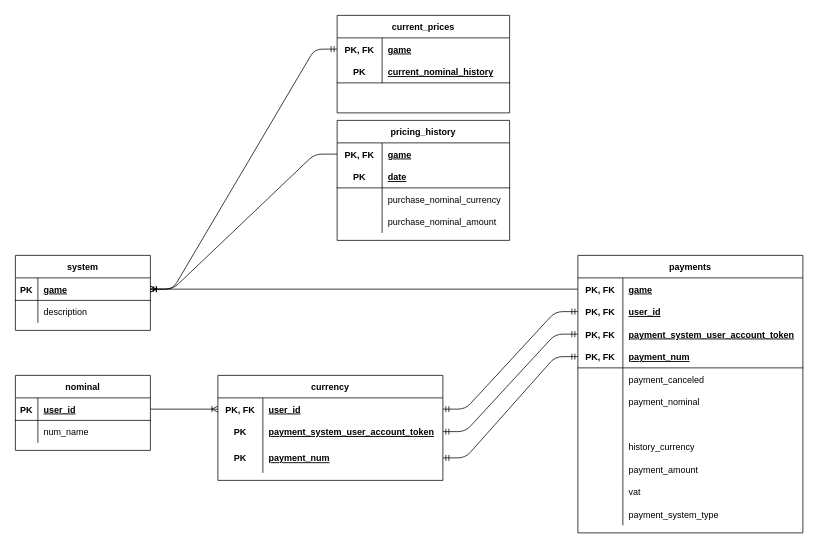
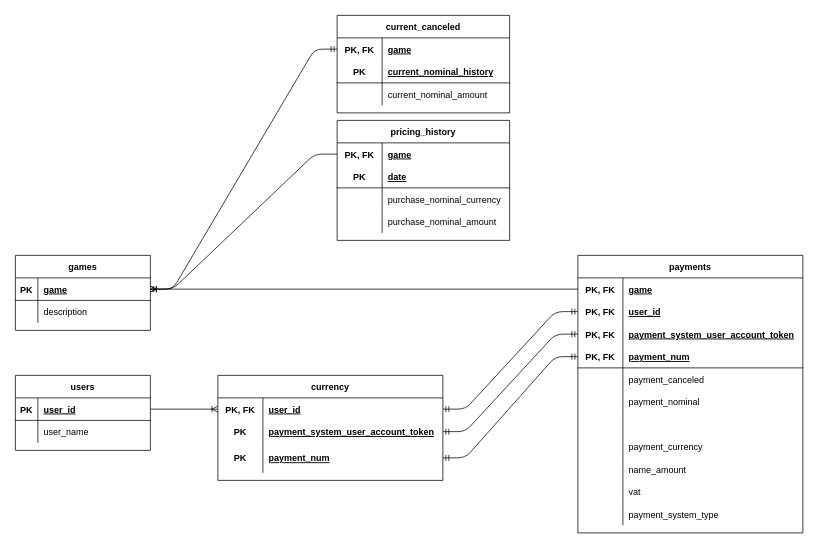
(423, 27) -> (423, 27)
none -> (446, 94)
(83, 267) -> (83, 267)
(83, 387) -> (83, 387)
(64, 432) -> (66, 432)
(668, 447) -> (669, 447)
(664, 470) -> (656, 470)
